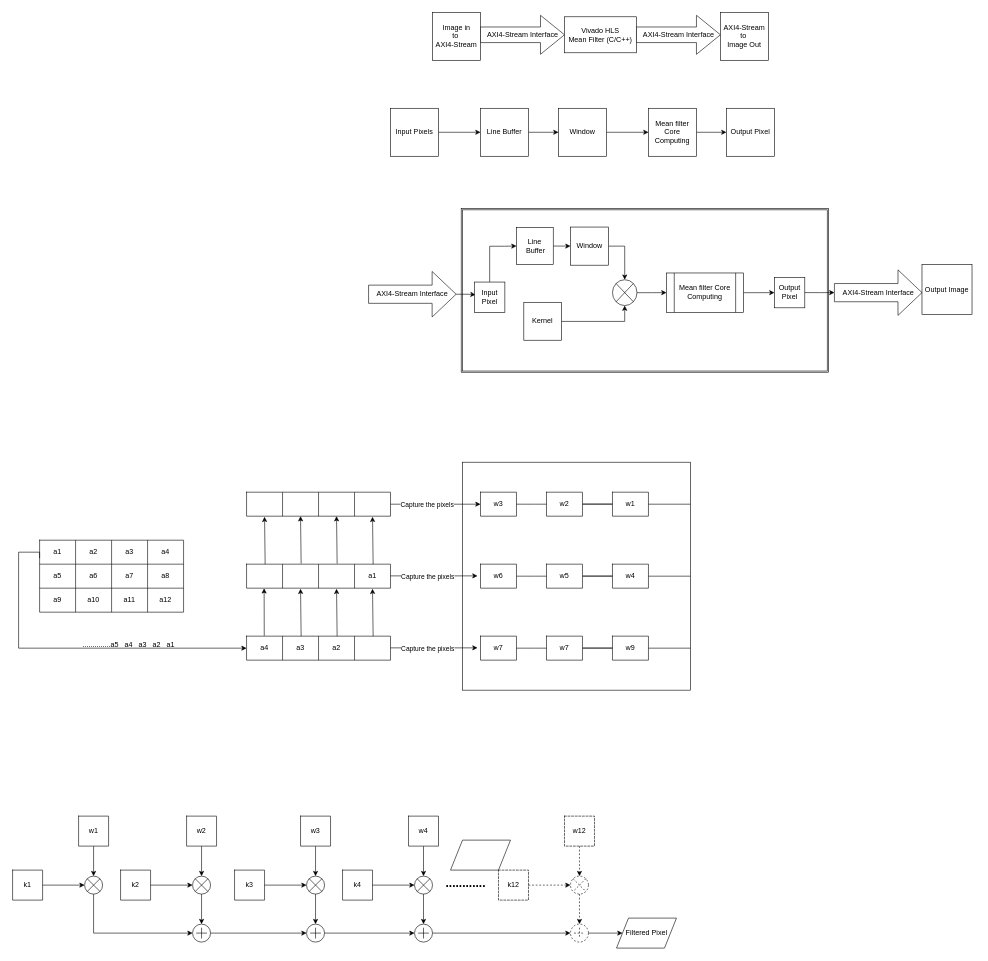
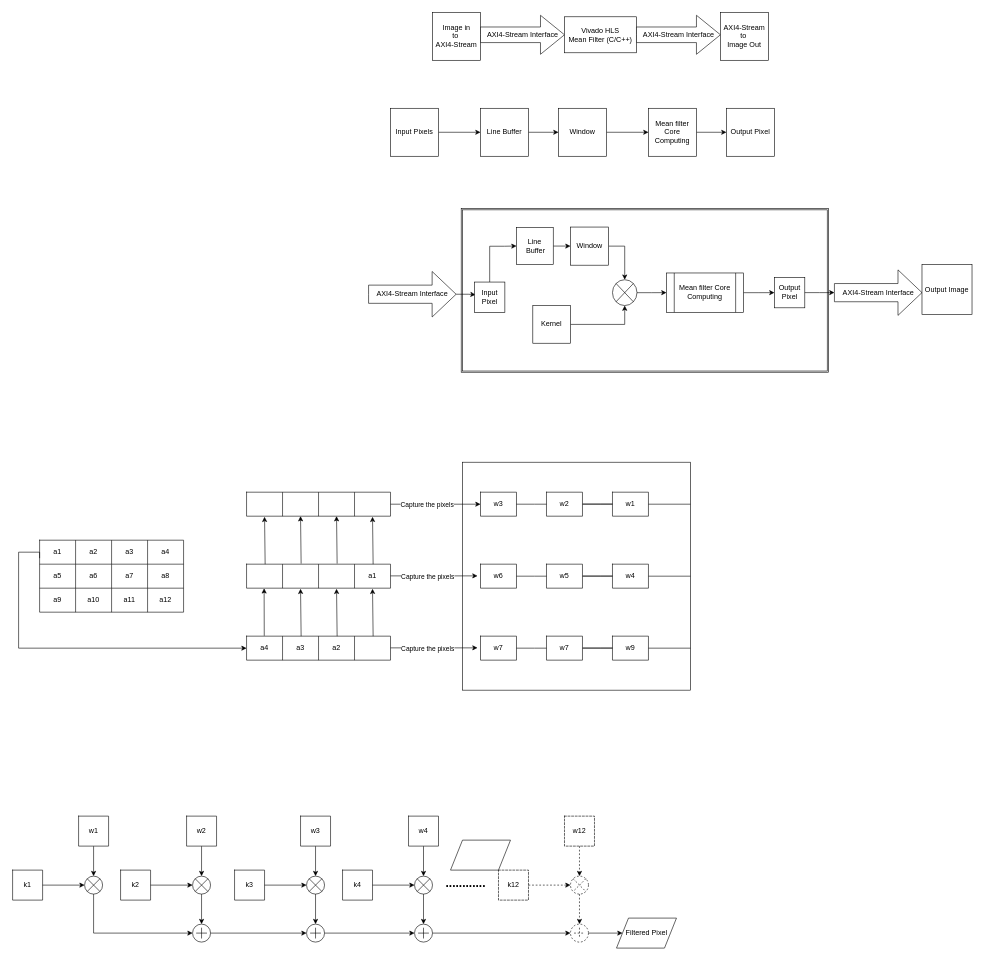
(542, 321) -> (551, 324)
(129, 645) -> none
